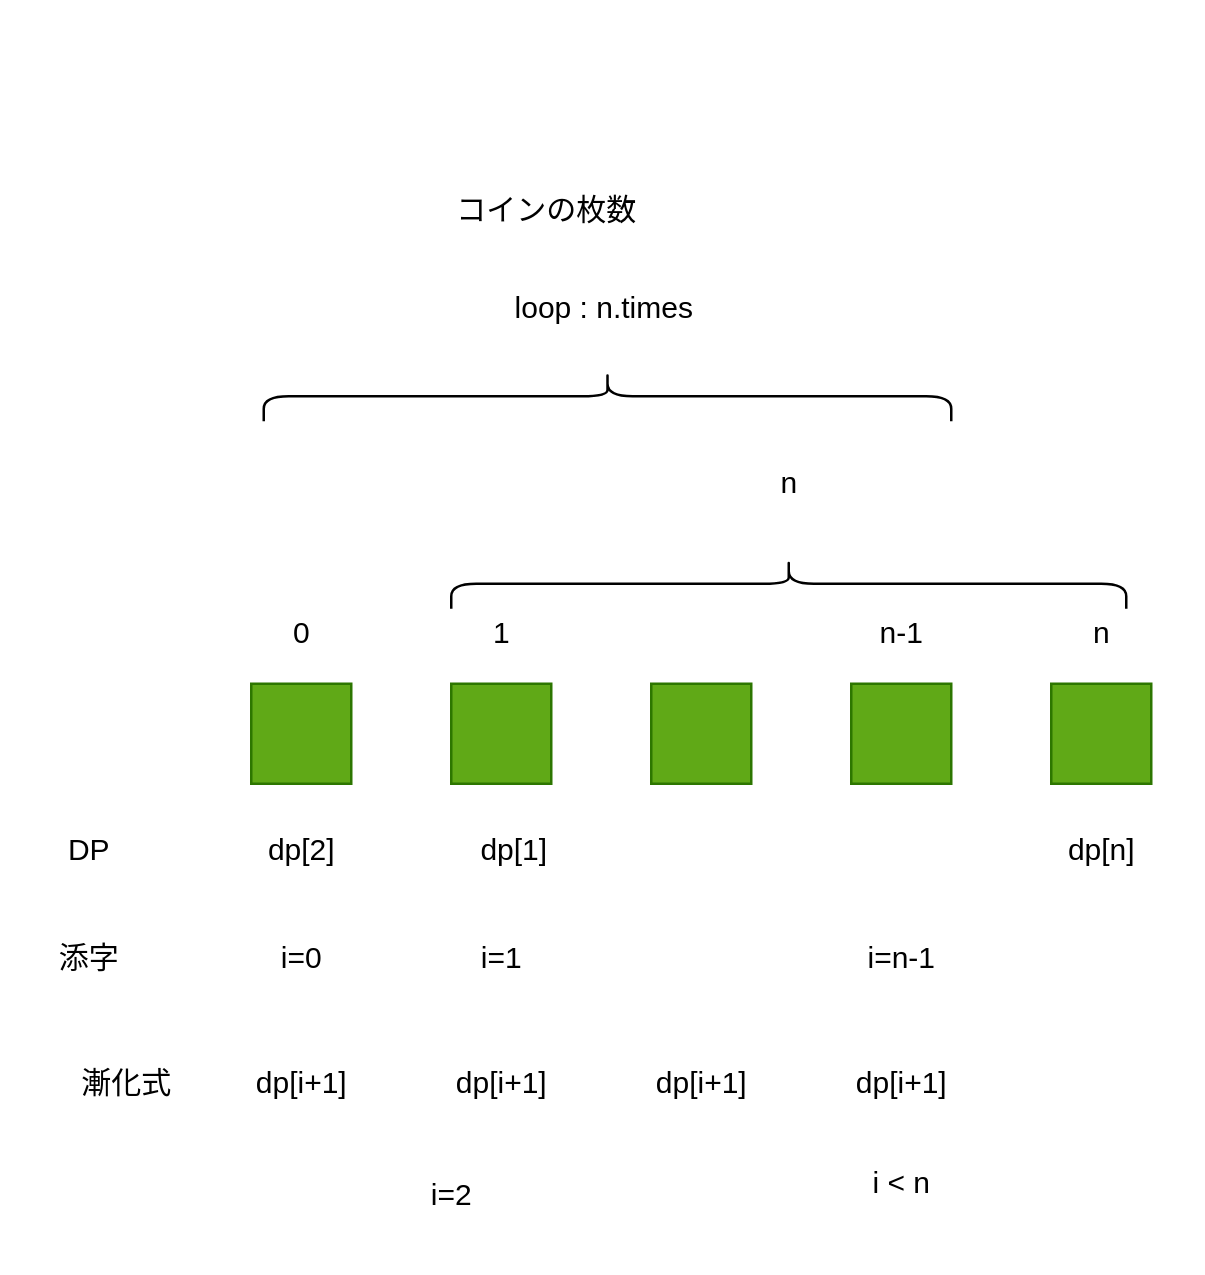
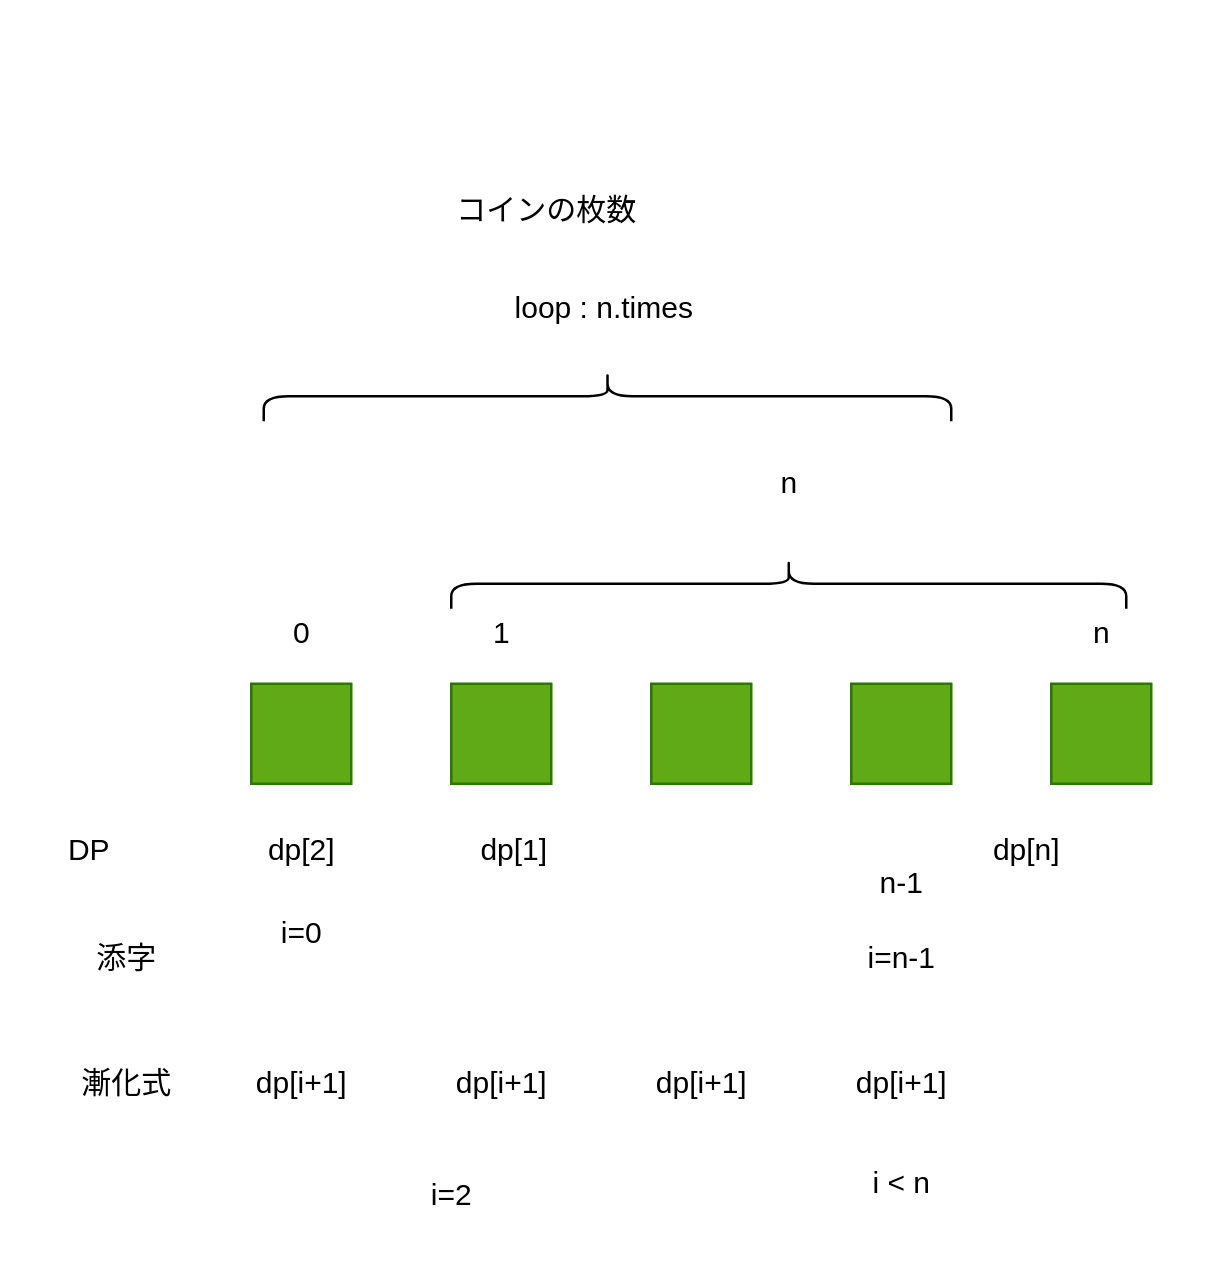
(901, 634) -> (901, 884)
(1101, 851) -> (1026, 851)
(89, 959) -> (126, 959)
(301, 959) -> (301, 934)
(501, 959) -> none
